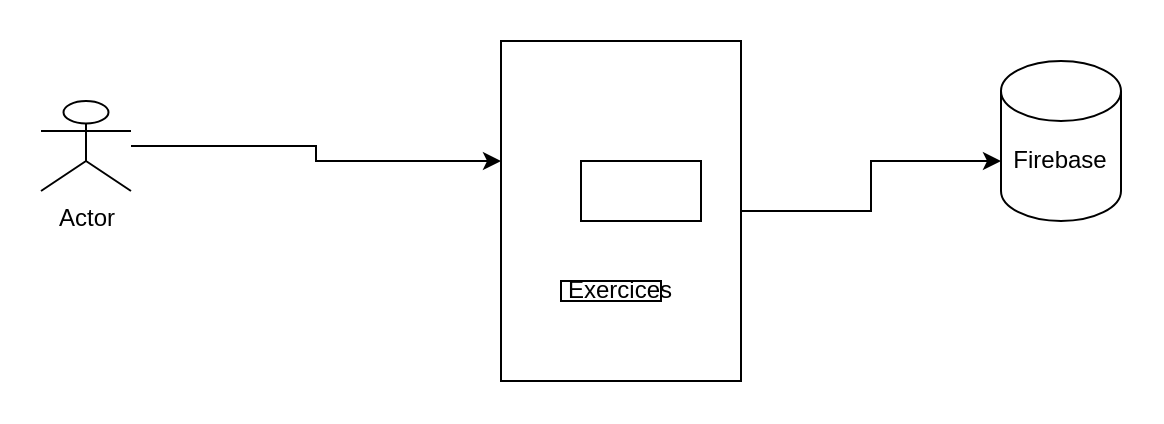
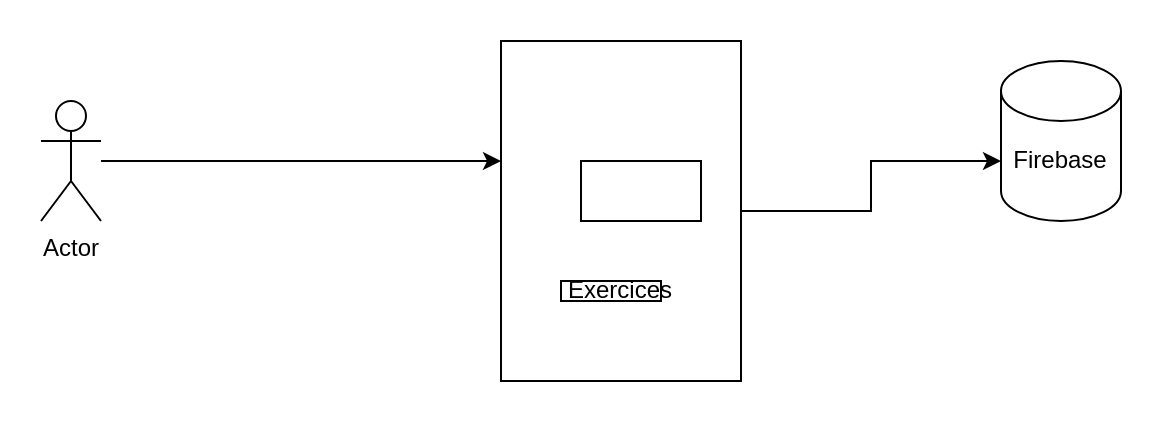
(86, 146) -> (71, 161)
